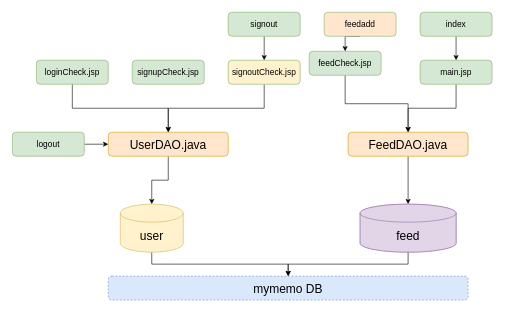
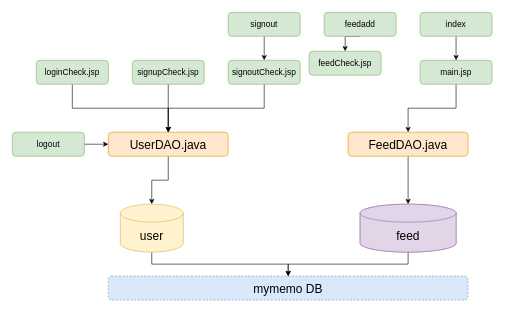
(360, 24) -> (360, 24)
(264, 72) -> (264, 72)
none -> (168, 95)
(363, 104) -> none
